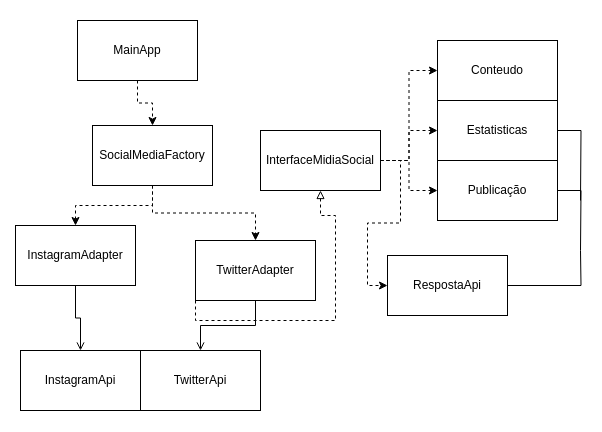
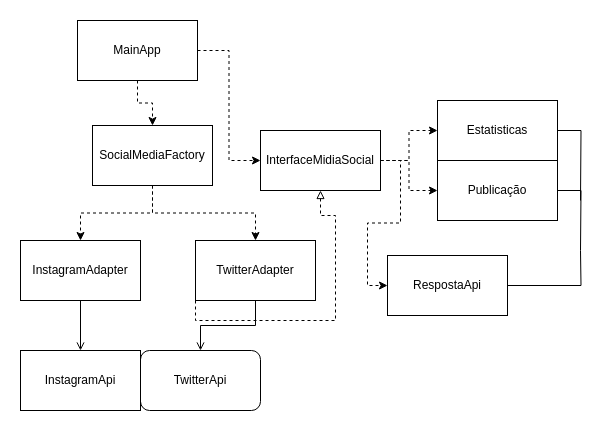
(498, 71) -> none
(409, 89) -> none
none -> (229, 103)
(76, 256) -> (81, 271)
(201, 381) -> (201, 381)
